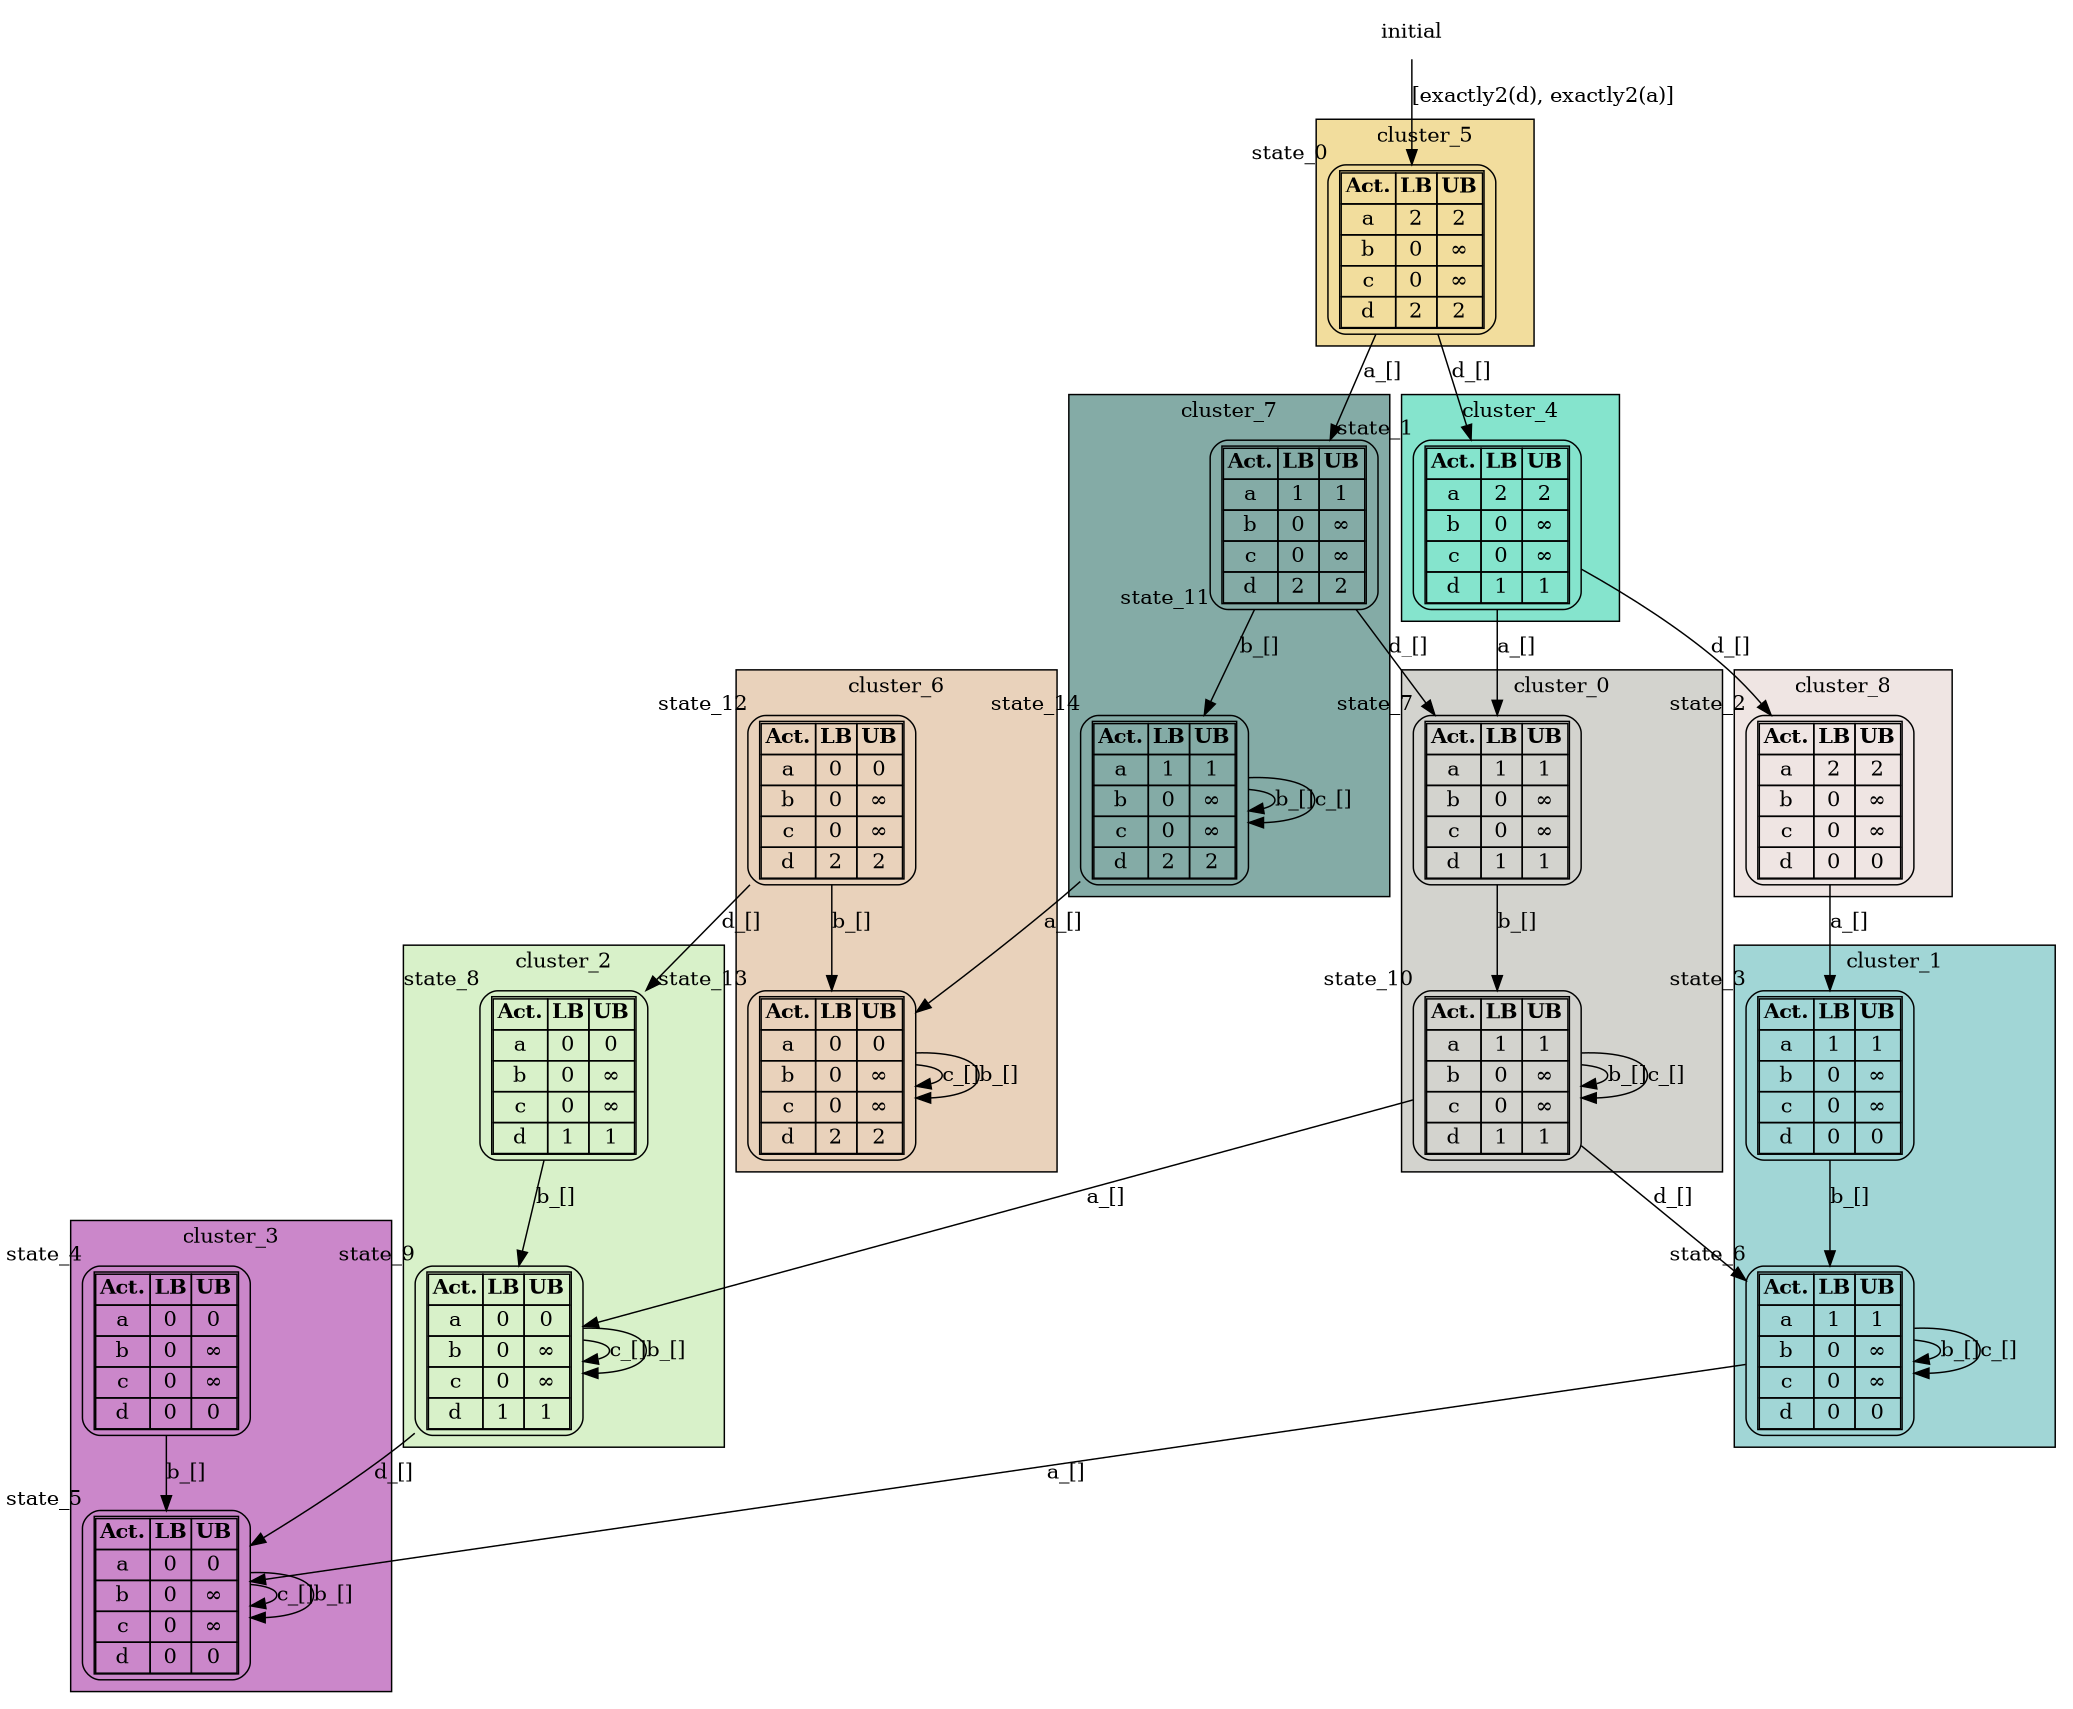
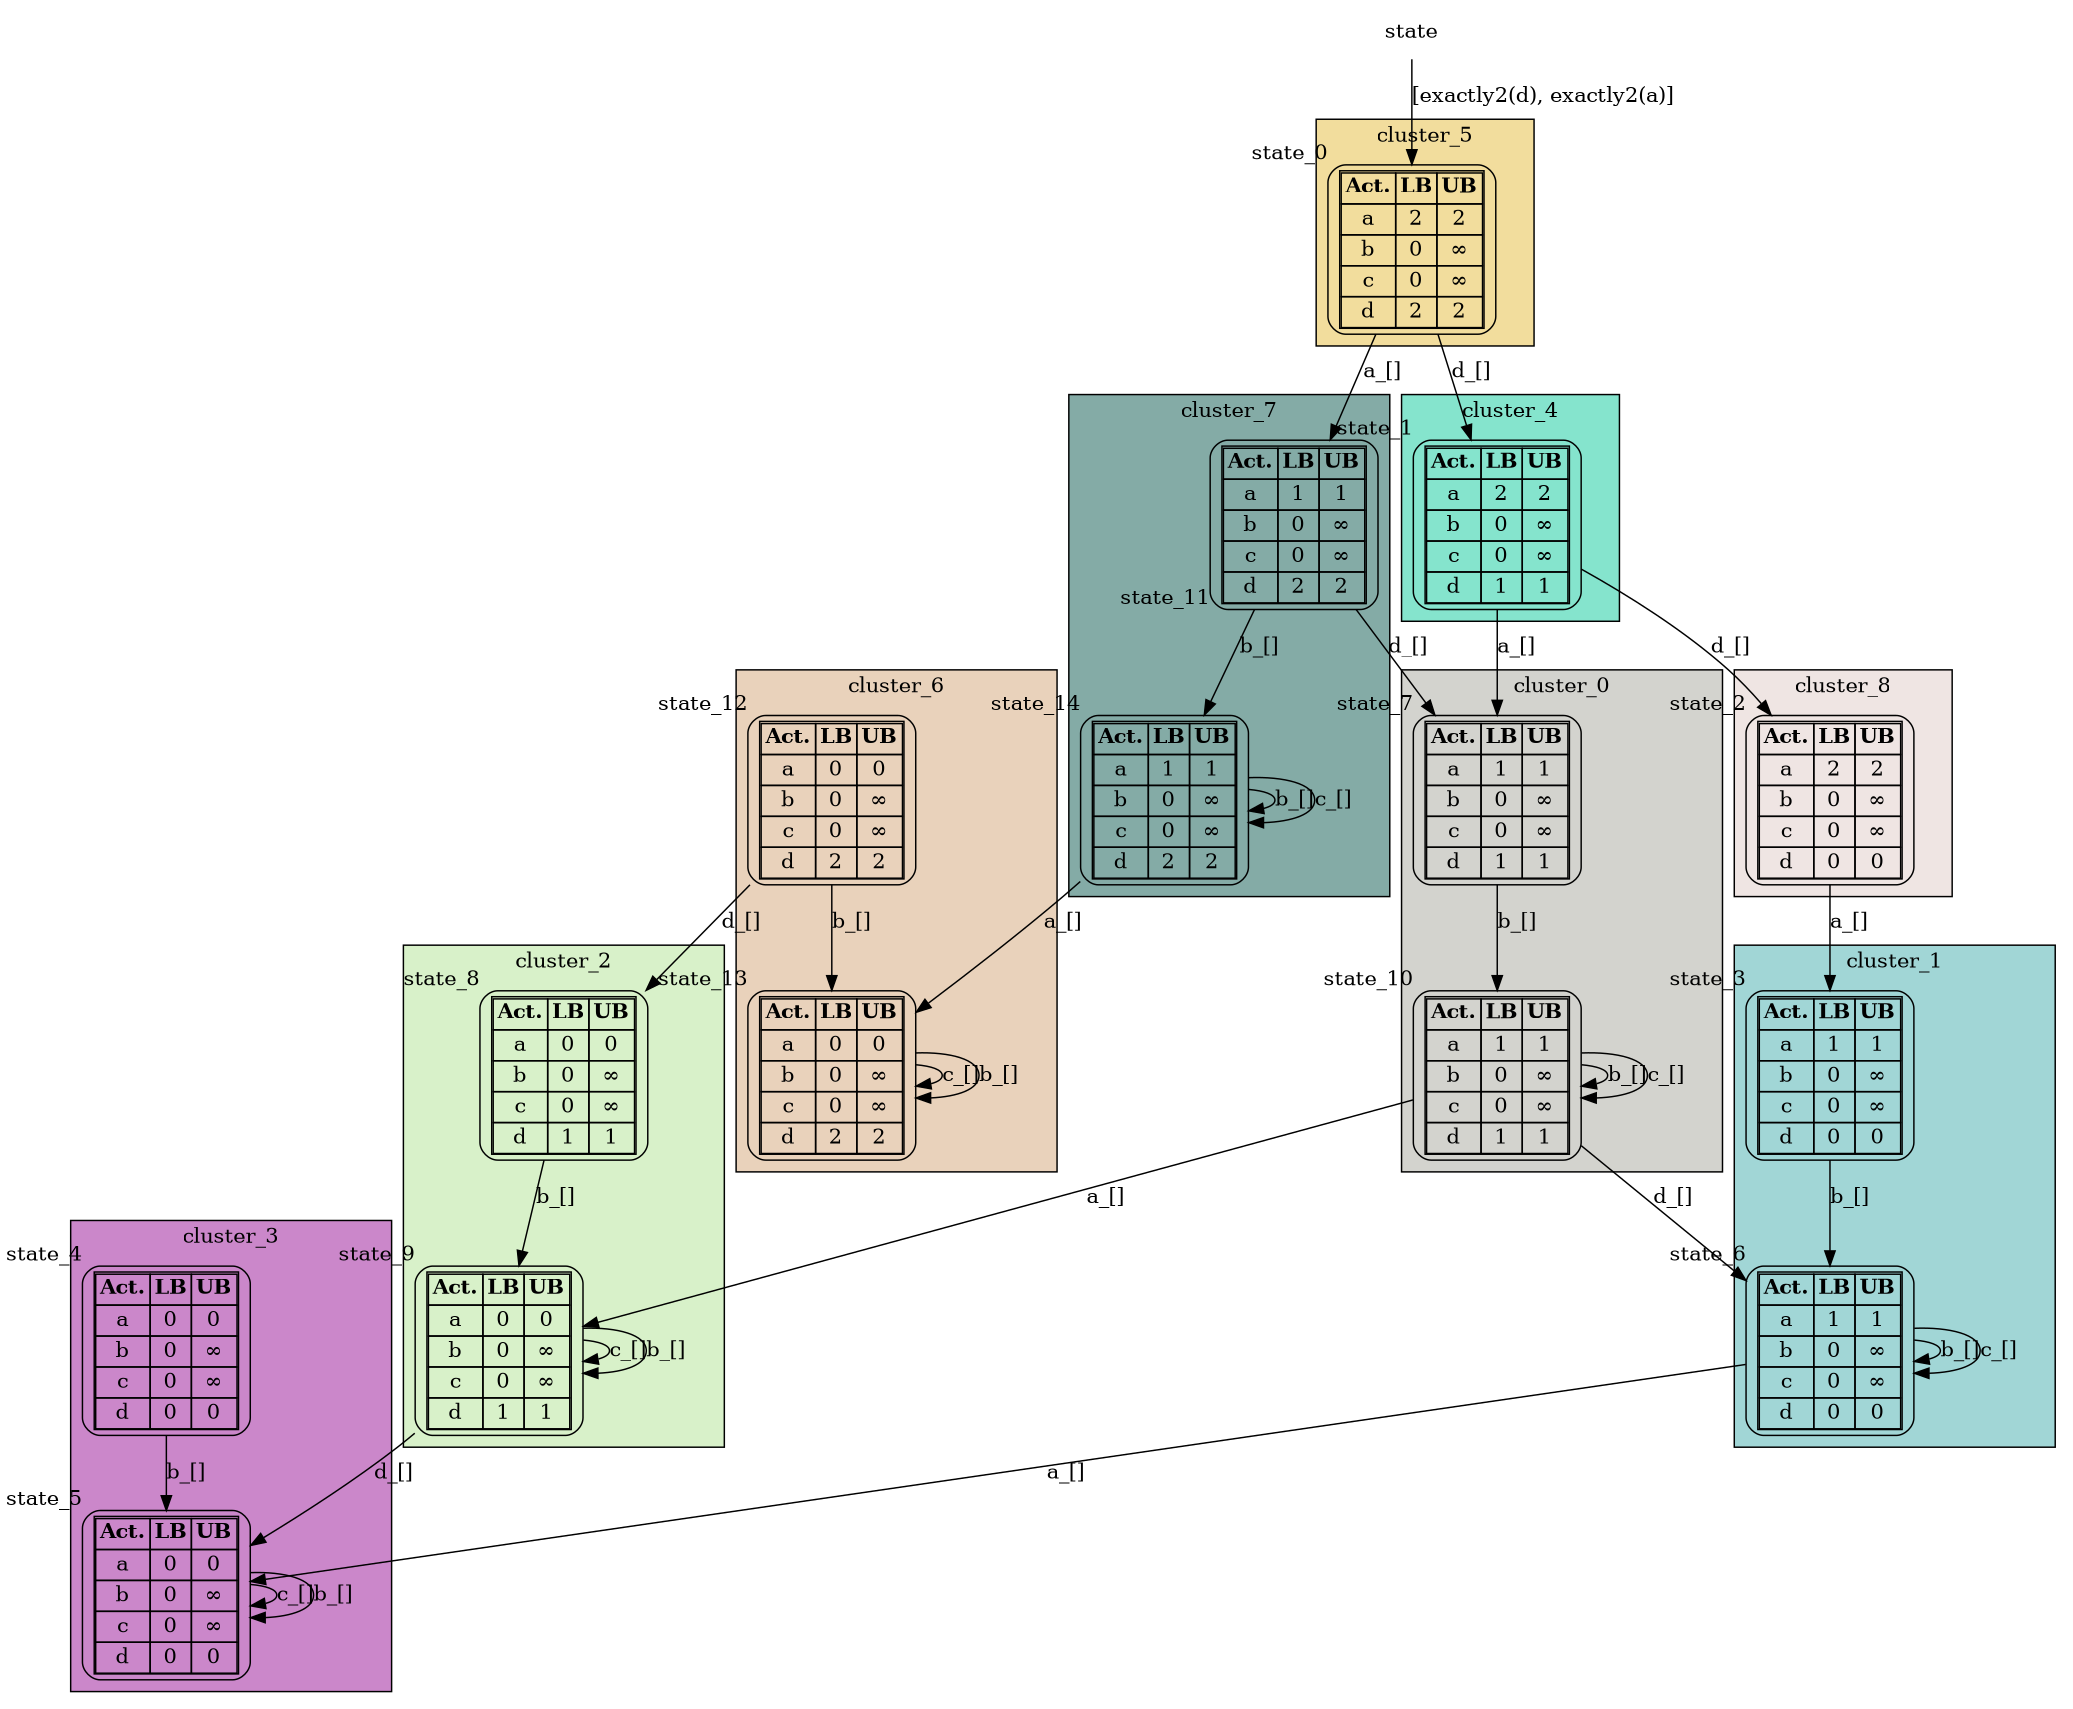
(1412, 32) -> (1412, 32)
